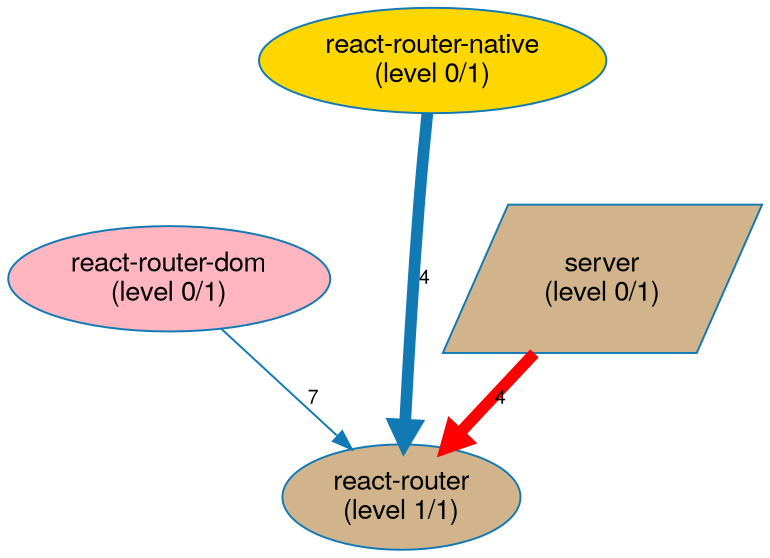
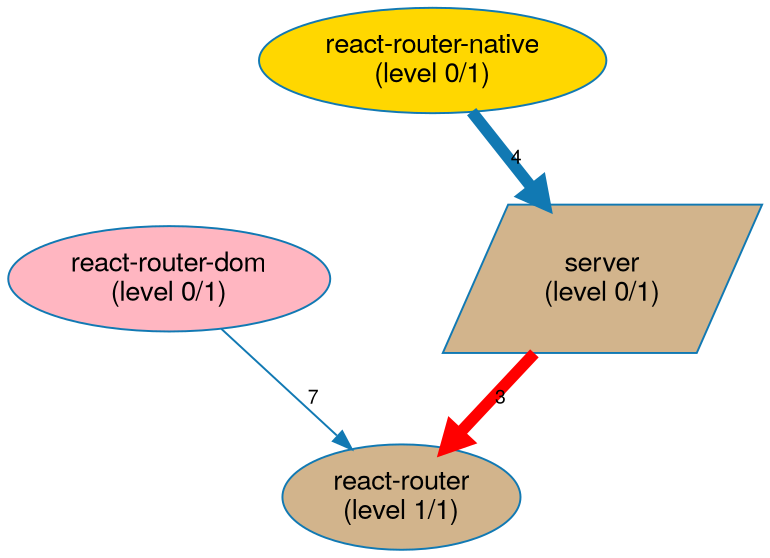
(414, 269) -> (502, 150)
(501, 399) -> (501, 399)
